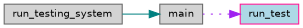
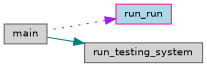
(136, 14) -> (60, 39)
(269, 14) -> (144, 14)
